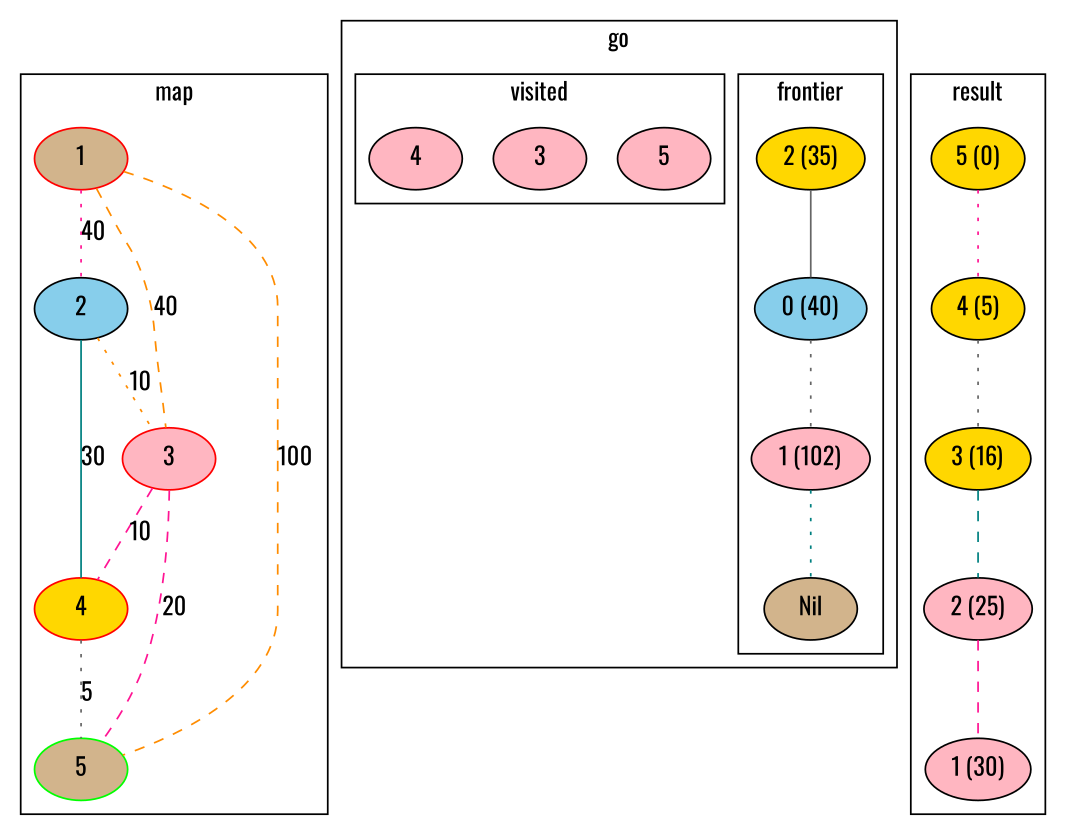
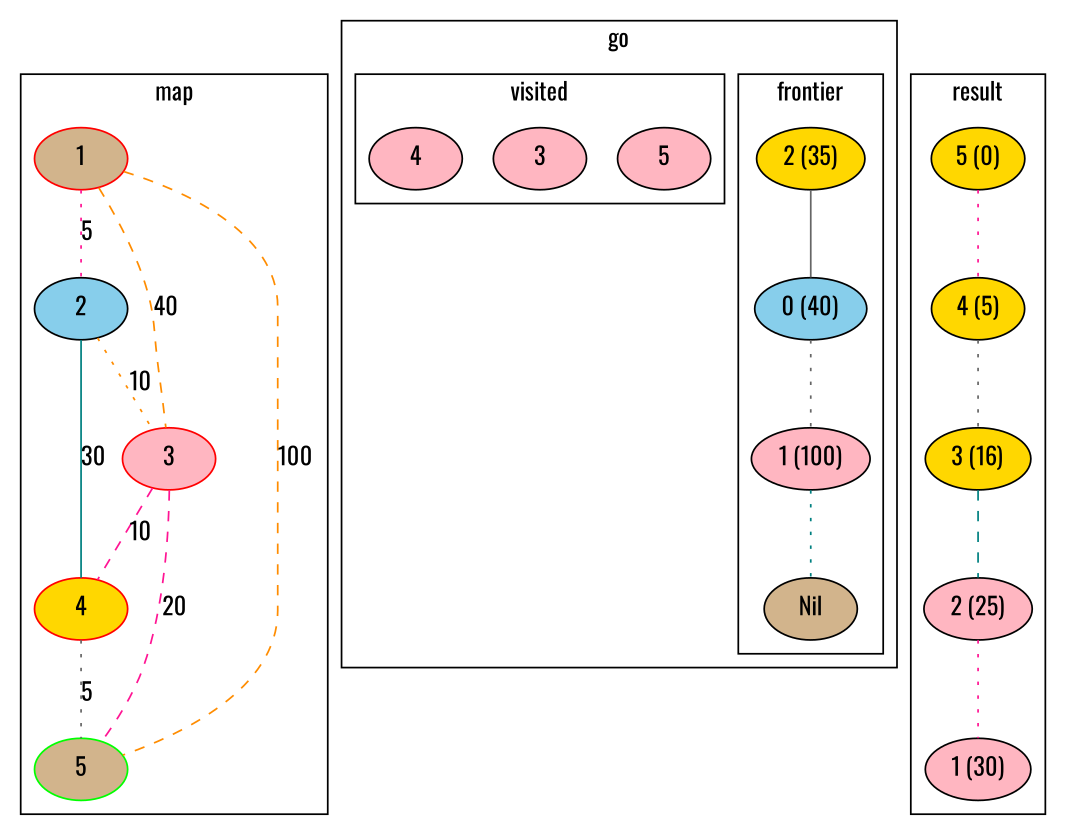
(94, 234) -> (87, 234)
(811, 459) -> (811, 459)
(978, 689) -> (978, 689)
